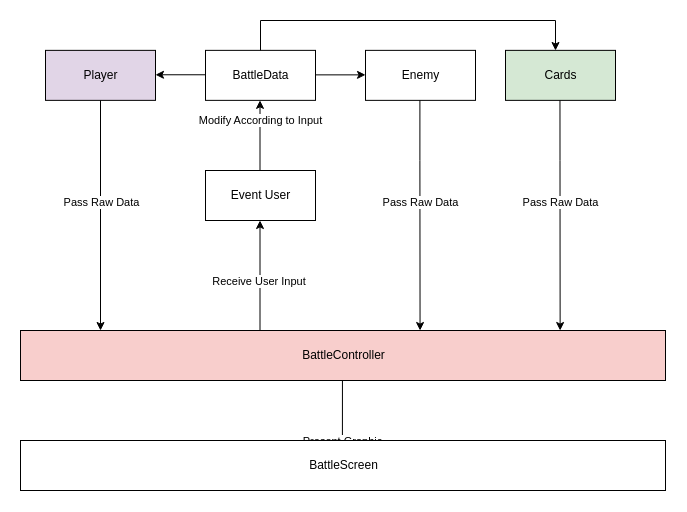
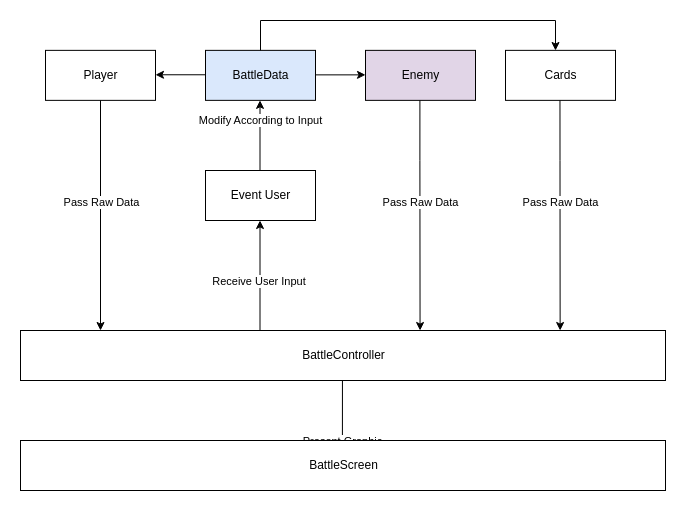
(101, 75) -> (101, 75)
(261, 75) -> (261, 75)
(421, 75) -> (421, 75)
(561, 75) -> (561, 75)
(343, 356) -> (343, 356)
